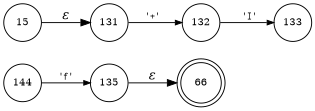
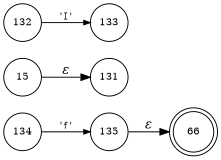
(152, 23) -> none
(23, 83) -> (23, 132)
